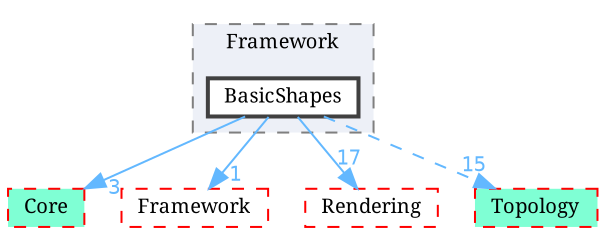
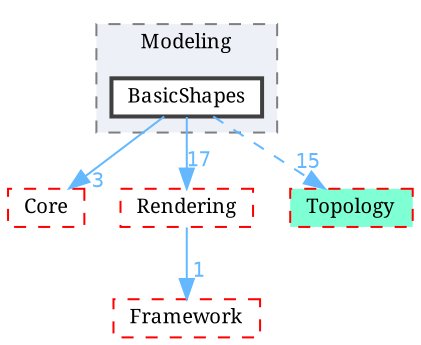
(283, 43) -> (187, 43)
(245, 145) -> (187, 253)
(46, 208) -> (46, 208)
